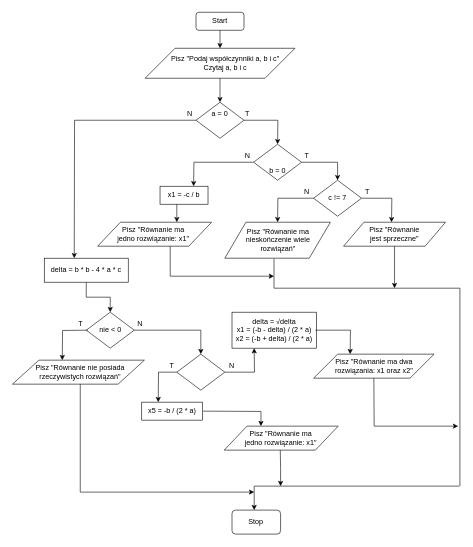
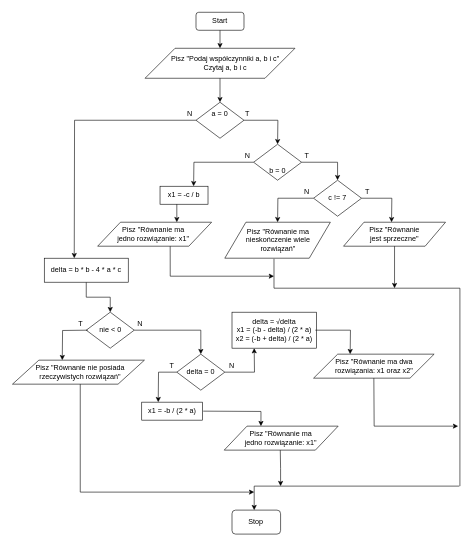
none -> (201, 372)
(172, 411) -> (172, 411)
